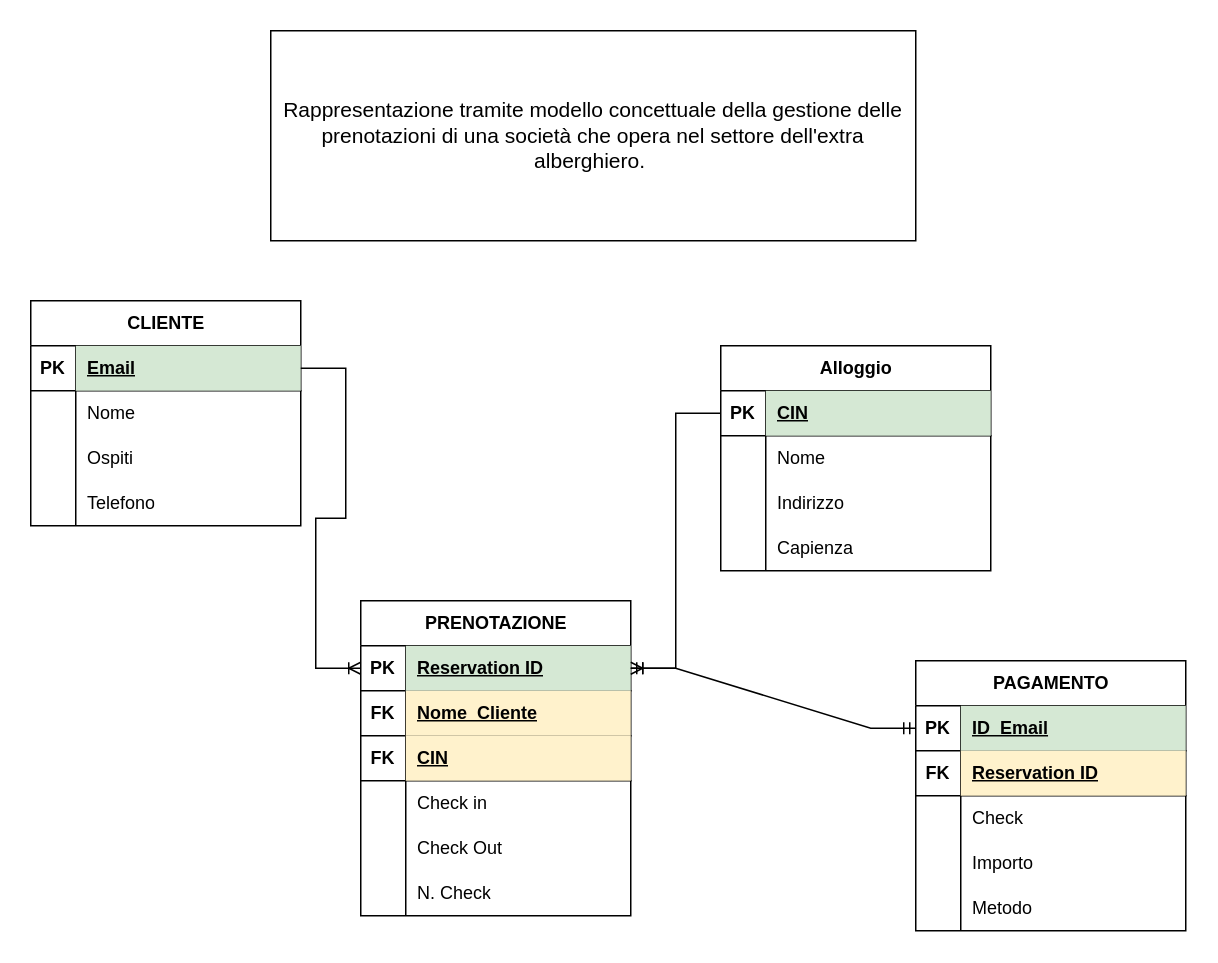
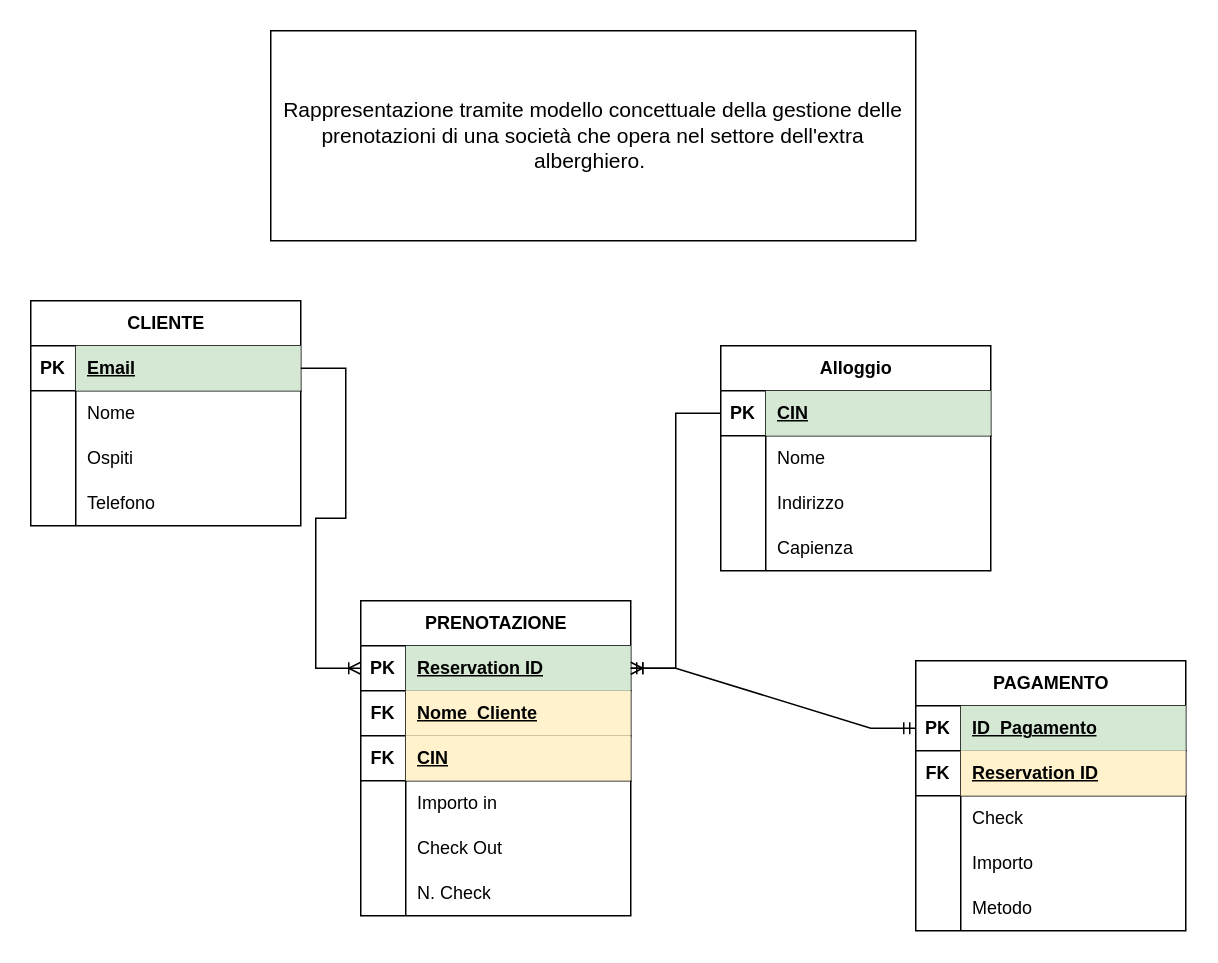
(1008, 728) -> (1033, 728)
(453, 803) -> (463, 803)
